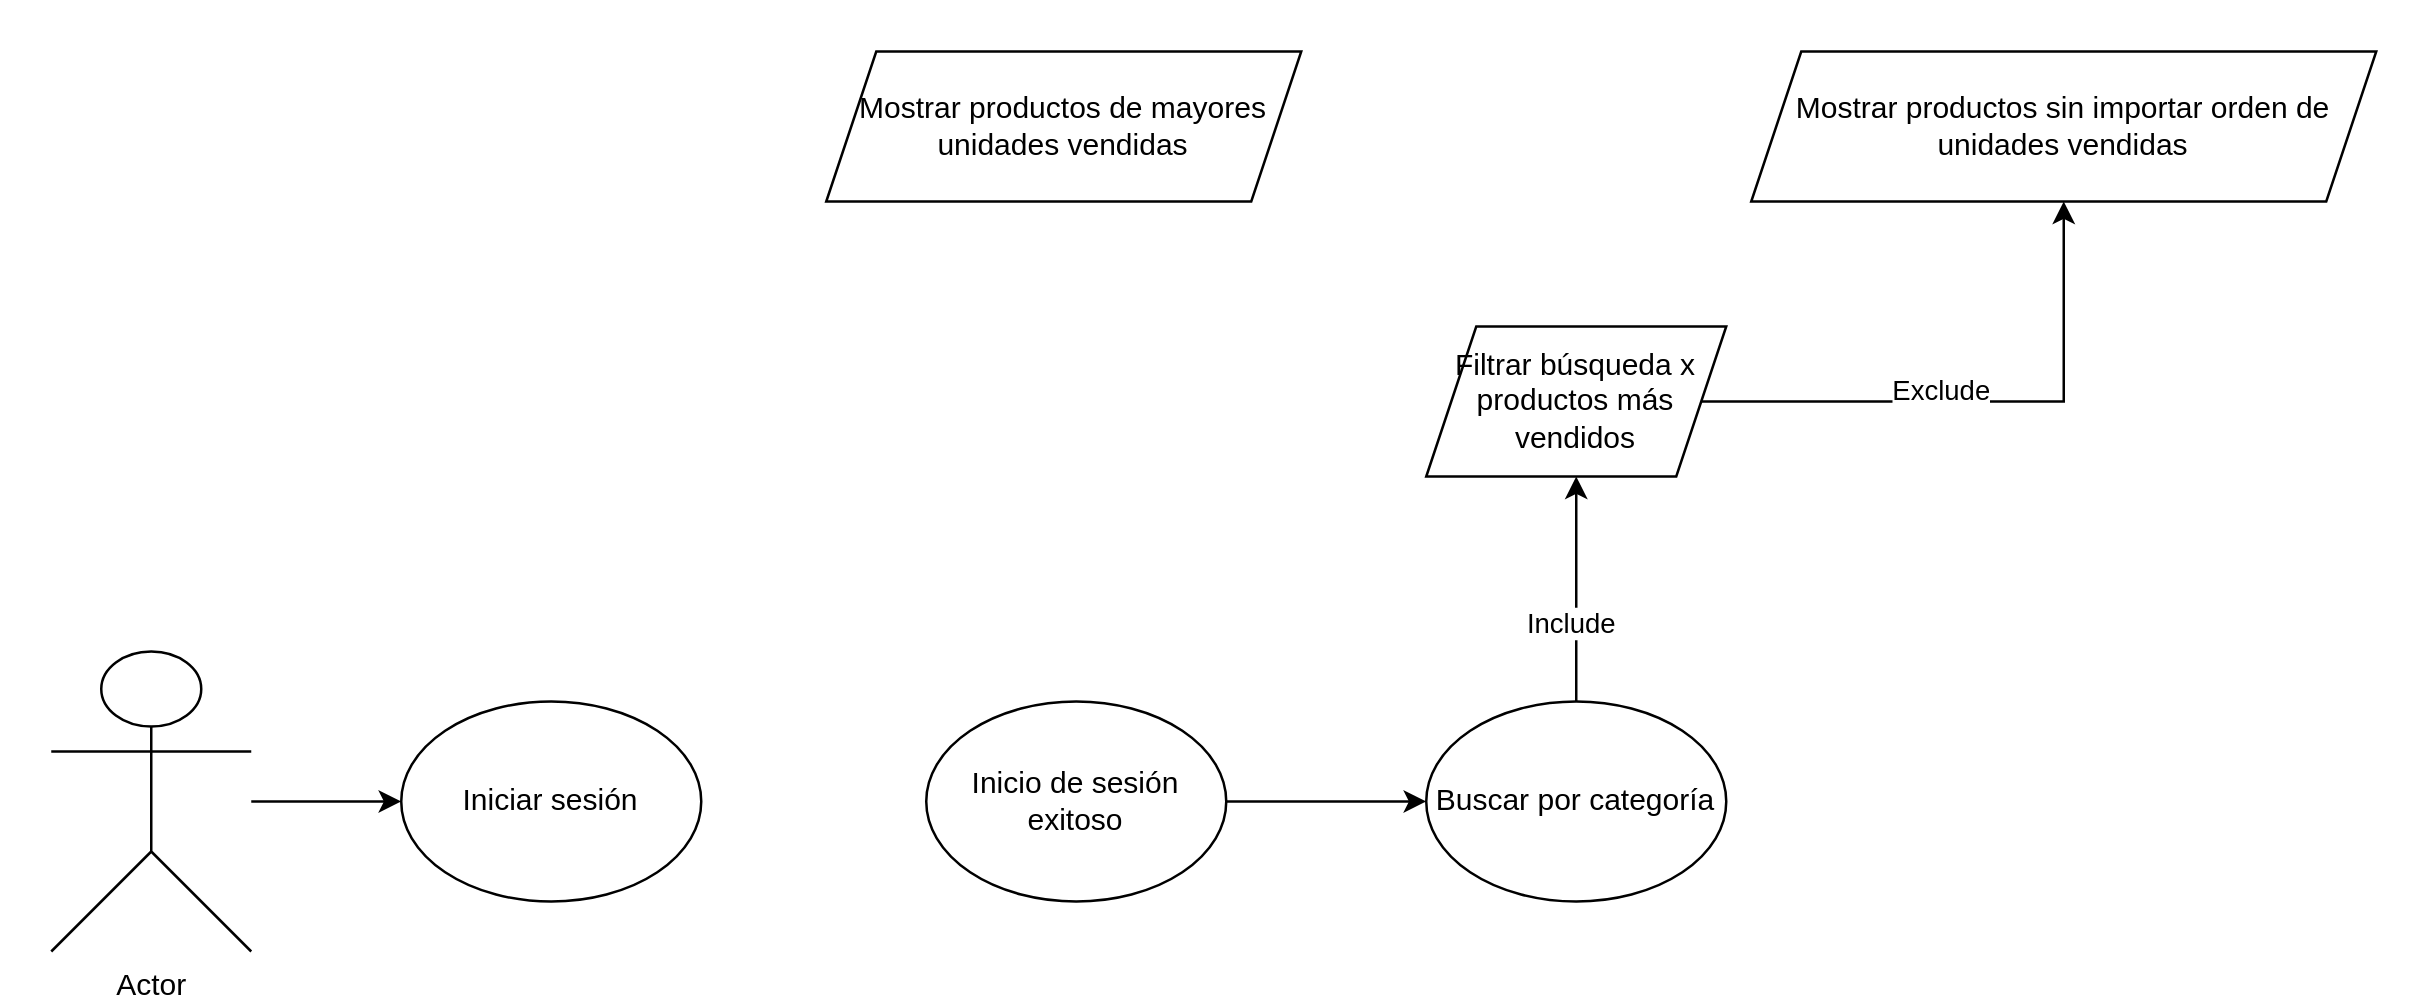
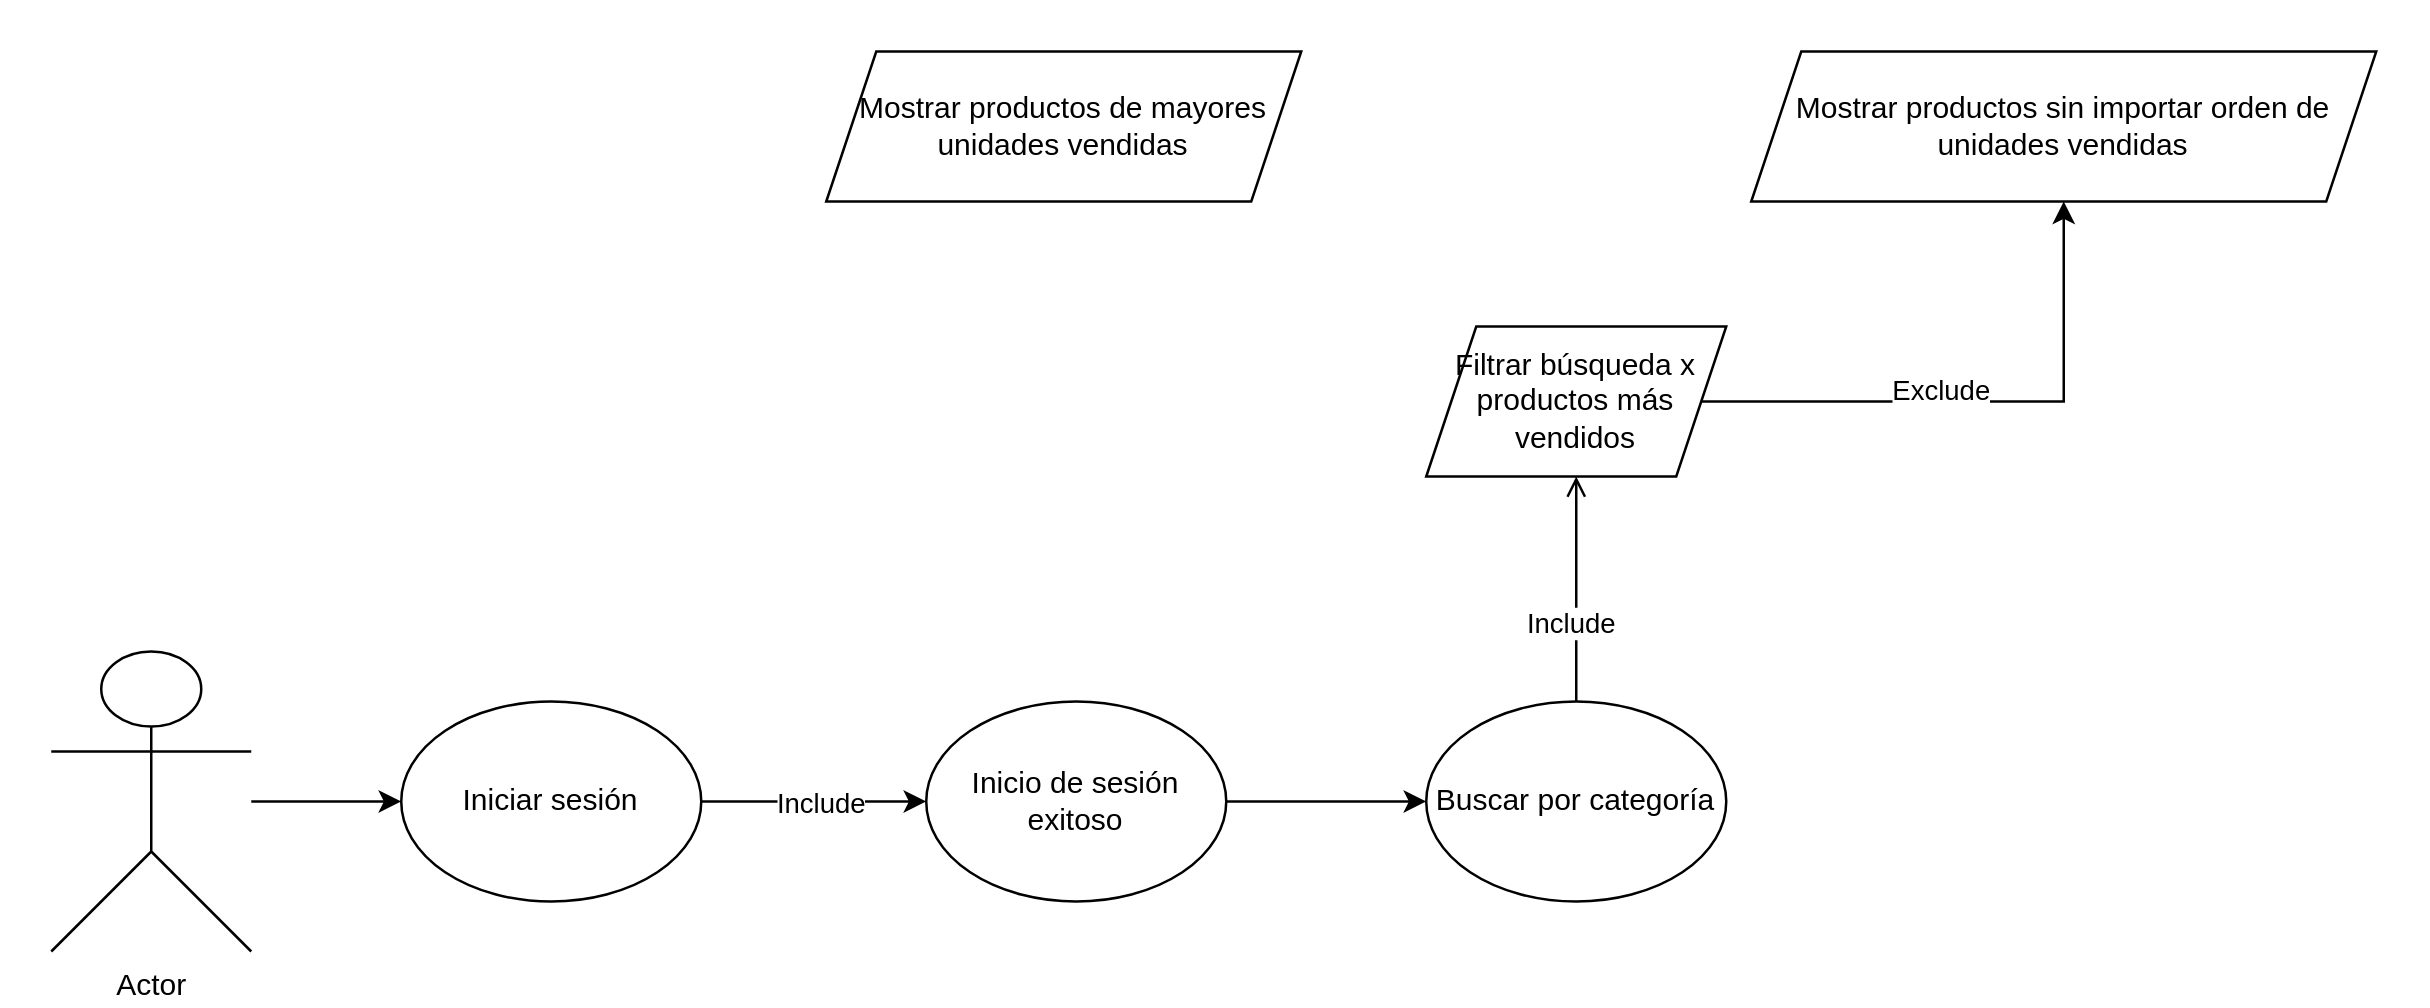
(1576, 494) -> (1576, 490)
none -> (805, 801)
